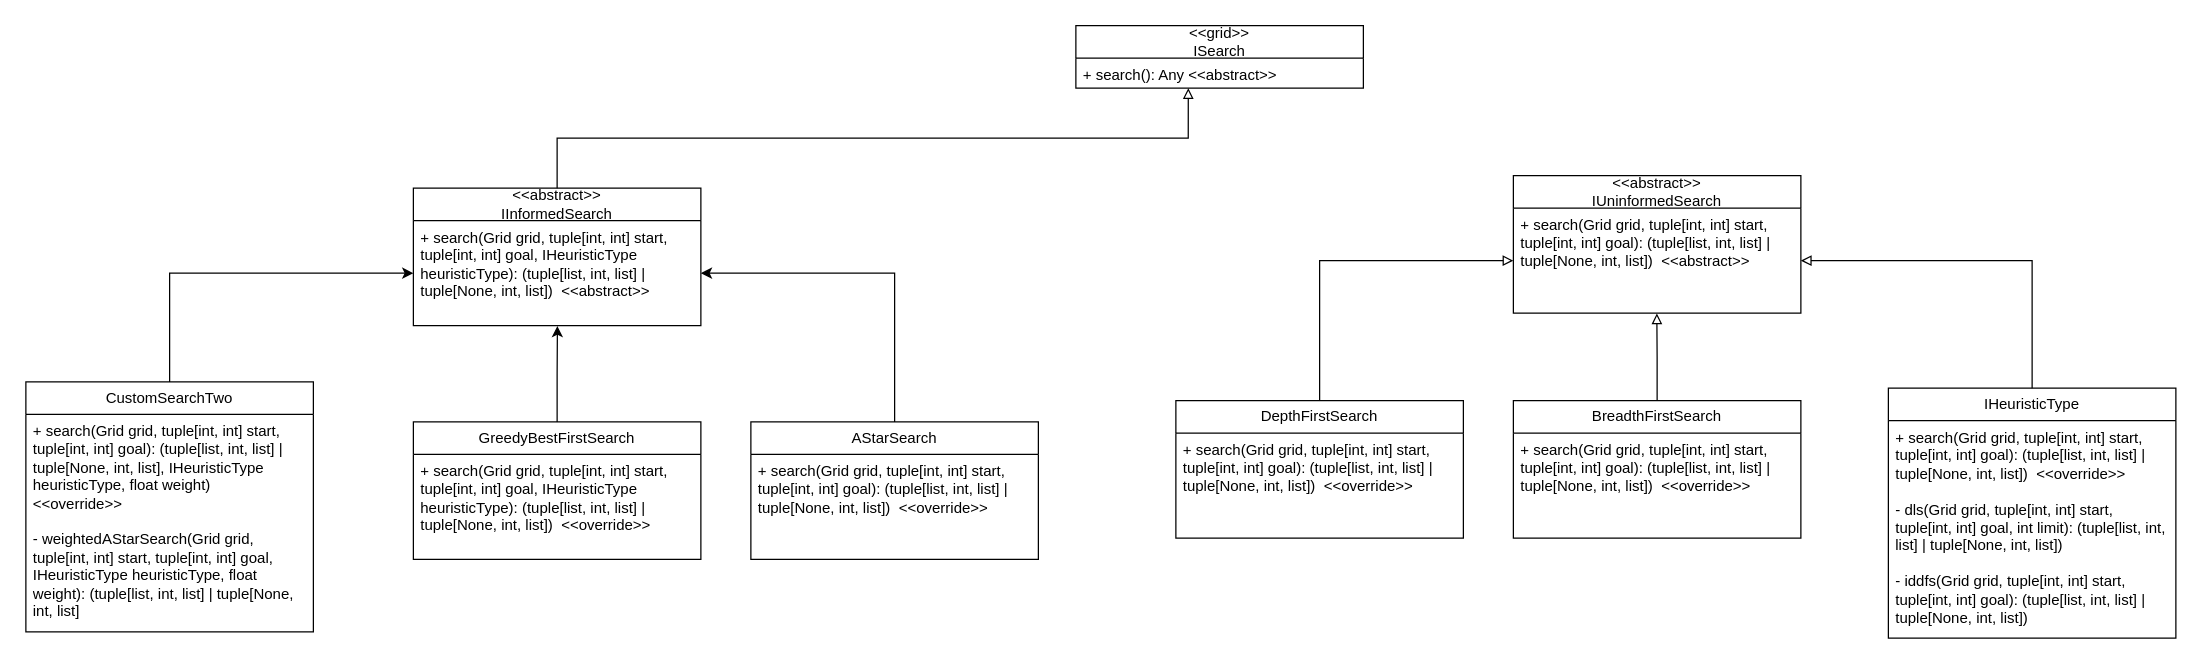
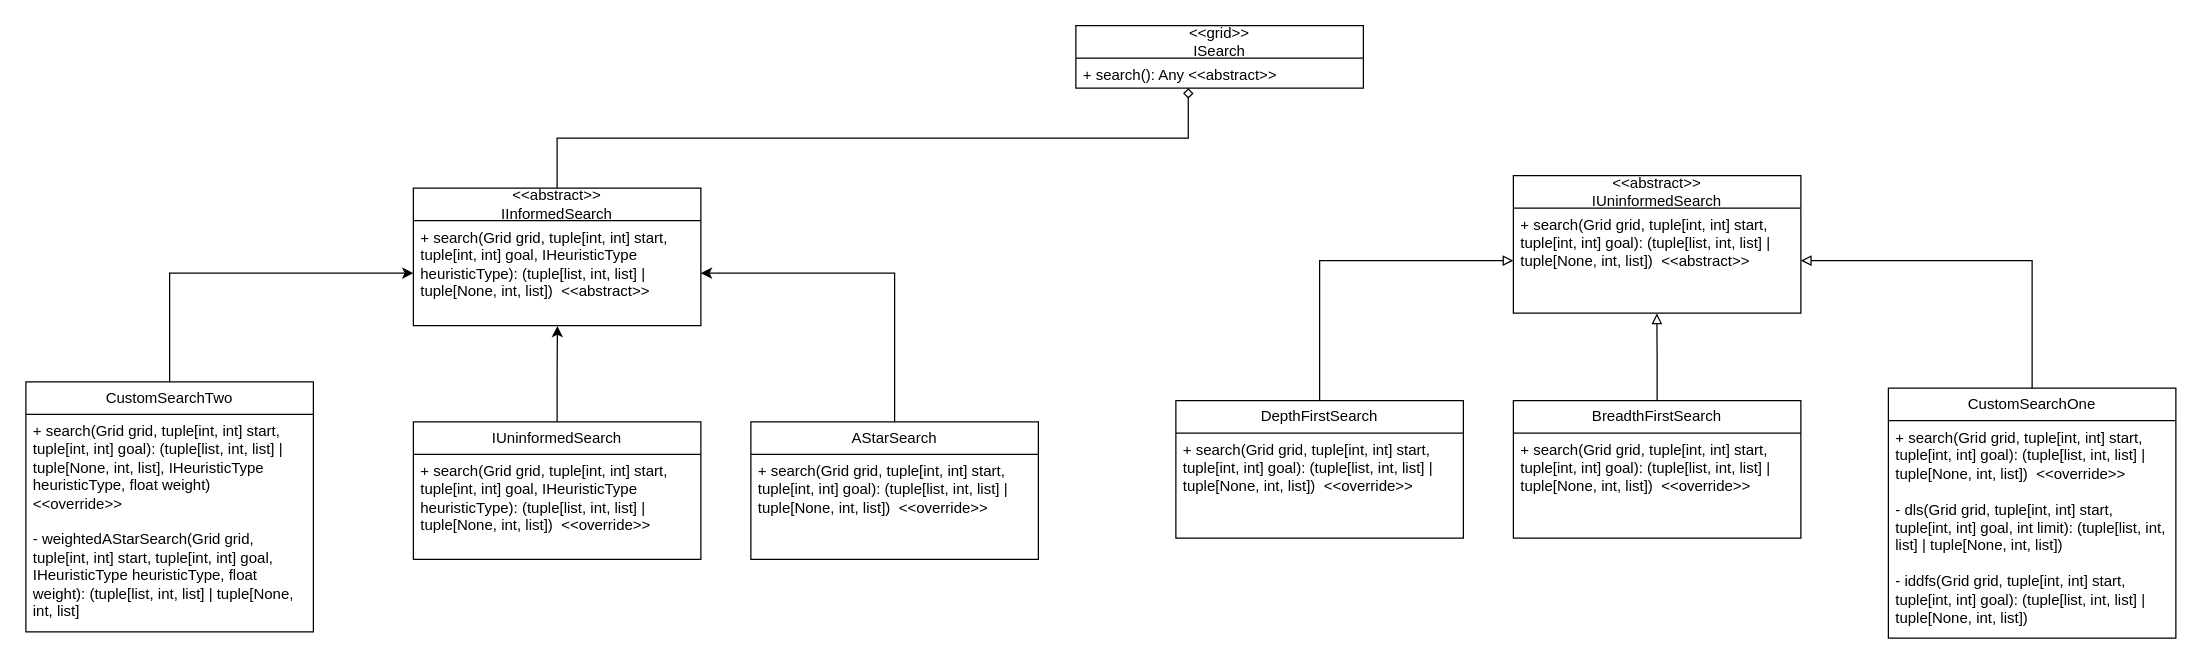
(1188, 99) -> (1188, 99)
(2032, 404) -> (2032, 404)
(557, 438) -> (557, 438)
